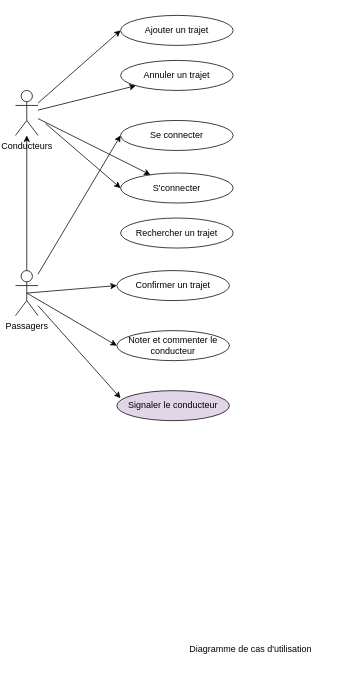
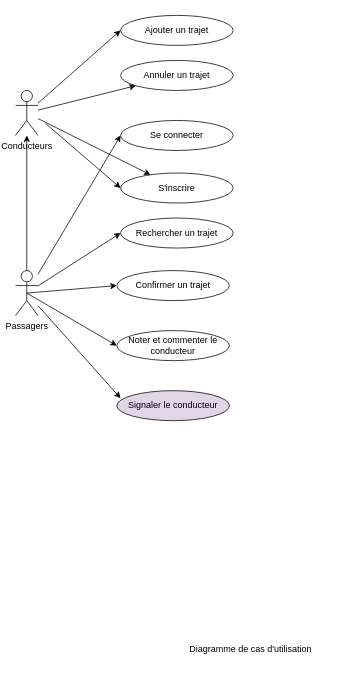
(177, 188) -> (177, 188)
none -> (78, 260)
